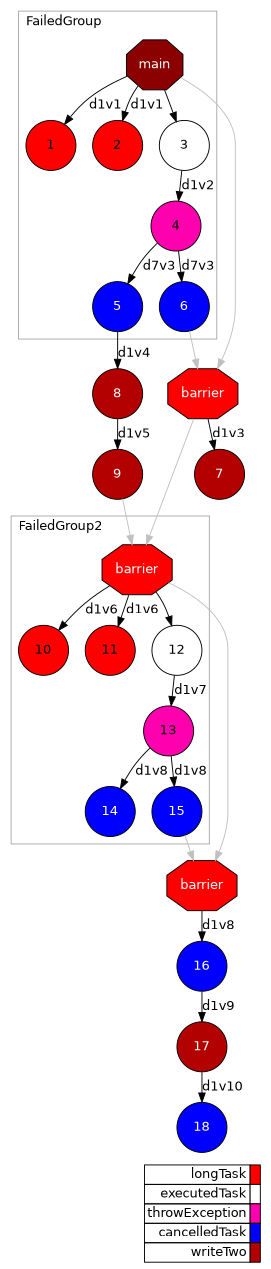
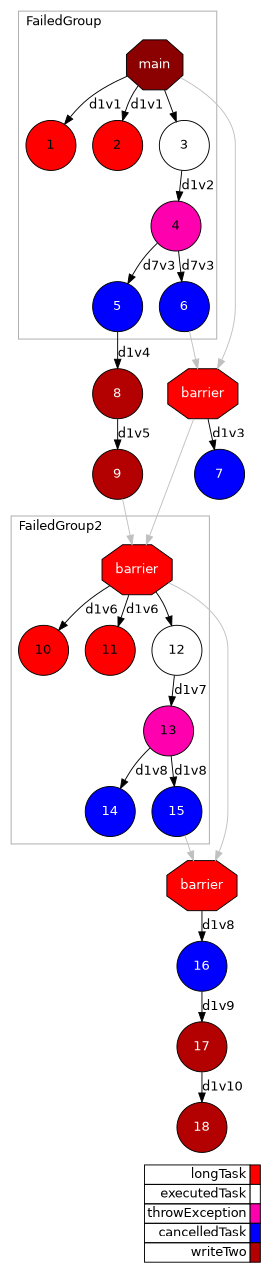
(220, 474) -> (220, 474)
(202, 1127) -> (202, 1127)
